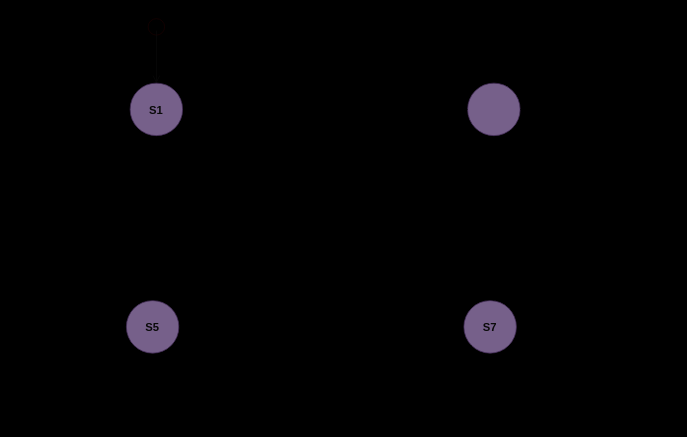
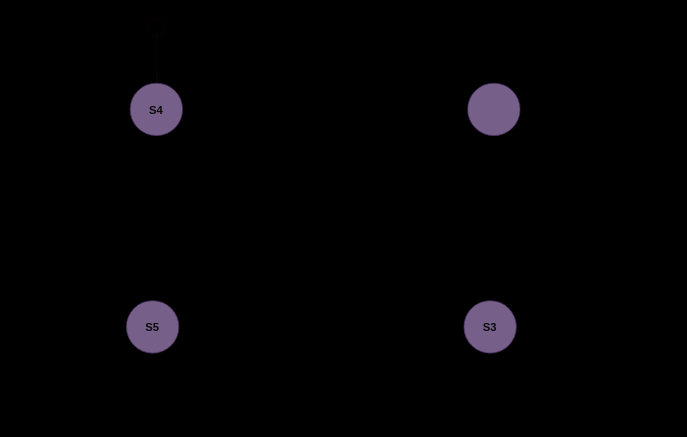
(156, 109) -> (156, 109)
(490, 327) -> (490, 327)
